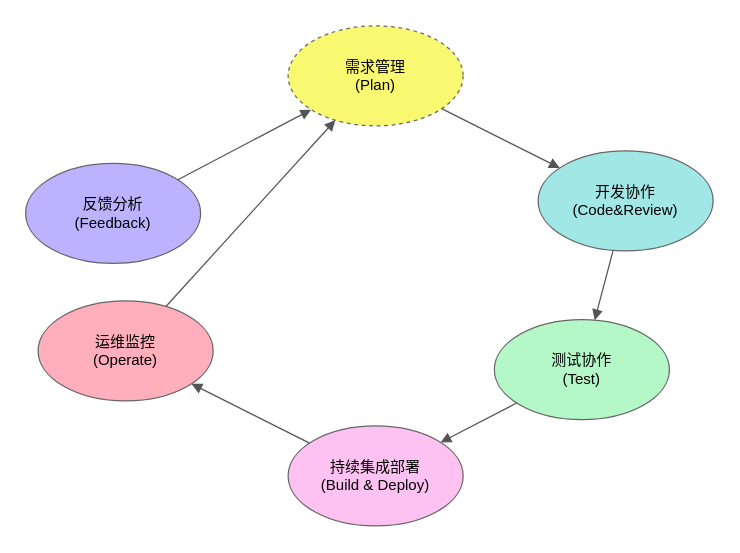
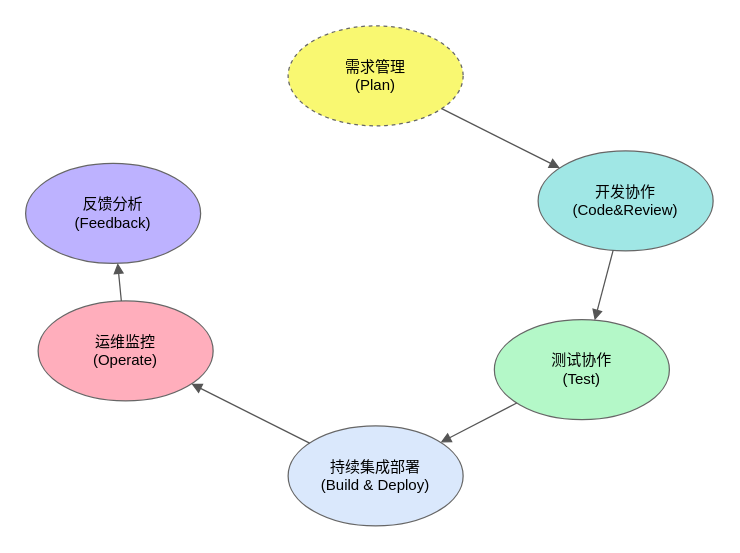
(240, 147) -> none
(247, 217) -> (120, 287)
(376, 476) -> (376, 476)
